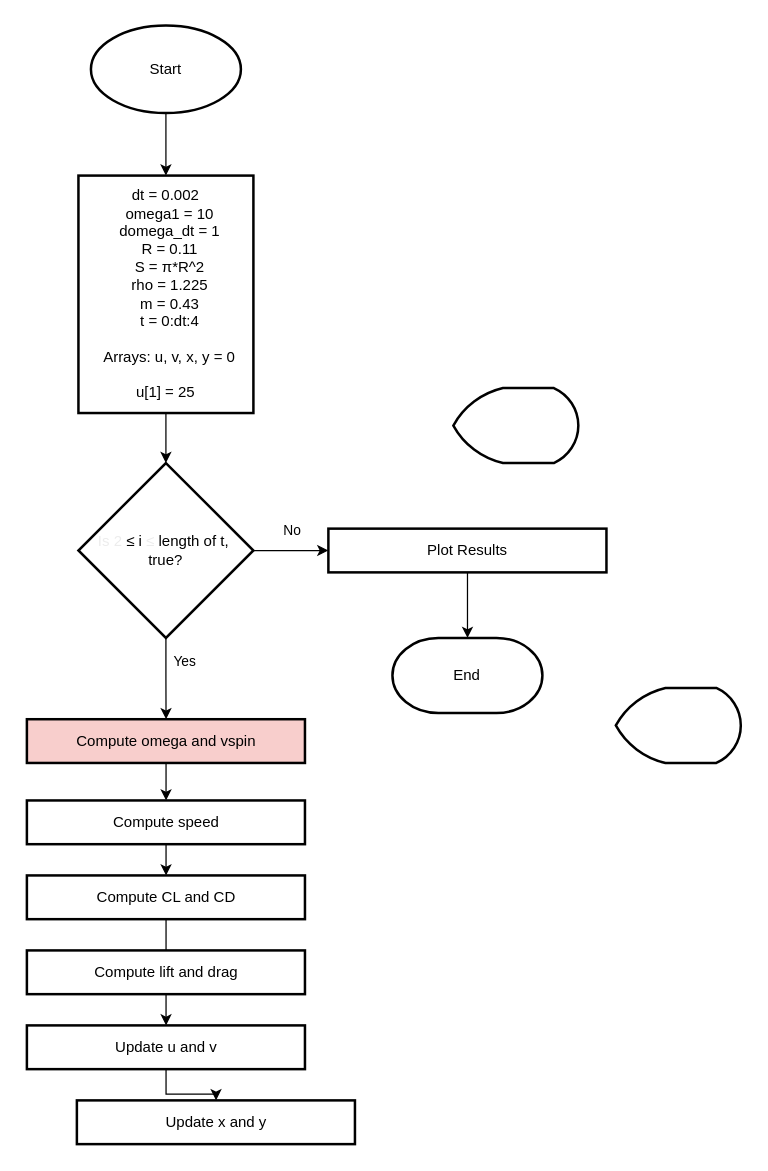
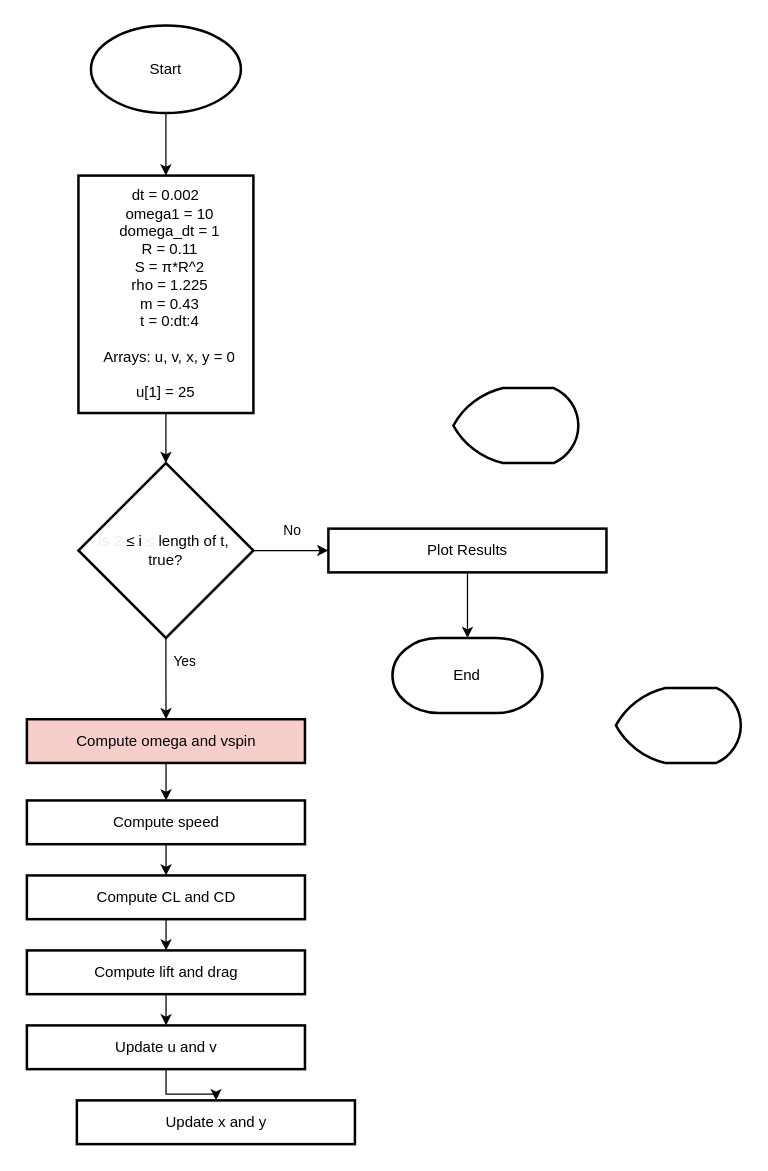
(166, 944) -> (166, 941)
